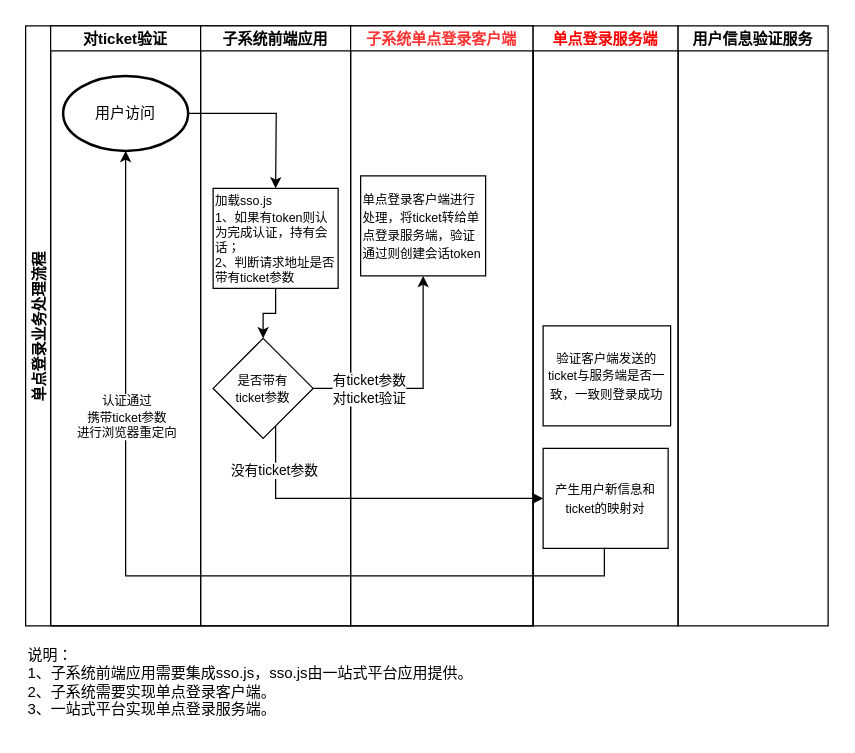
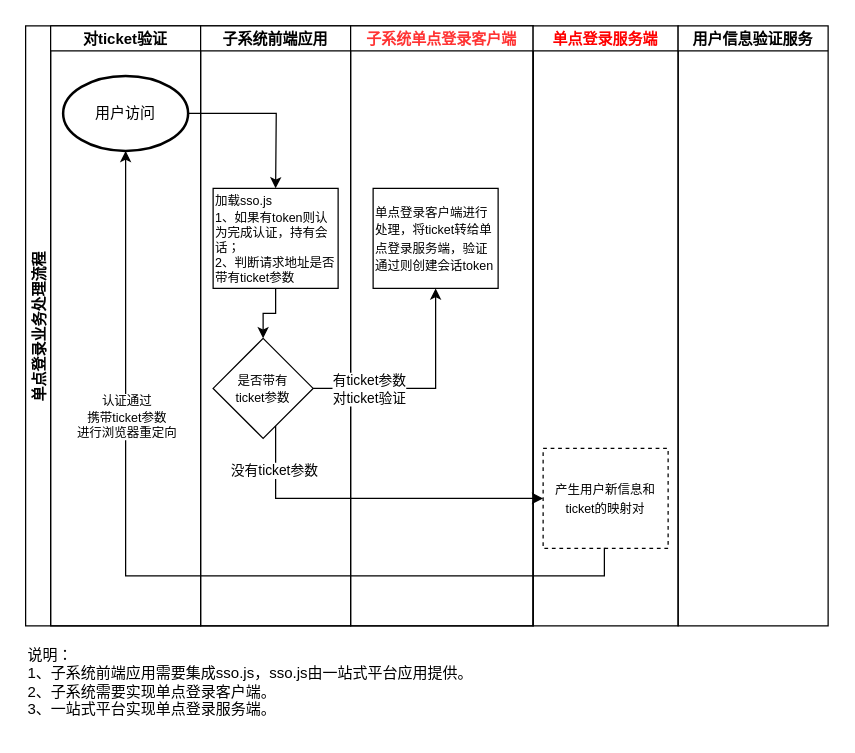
(423, 226) -> (436, 238)
(607, 376) -> none
(606, 498) -> (606, 498)
